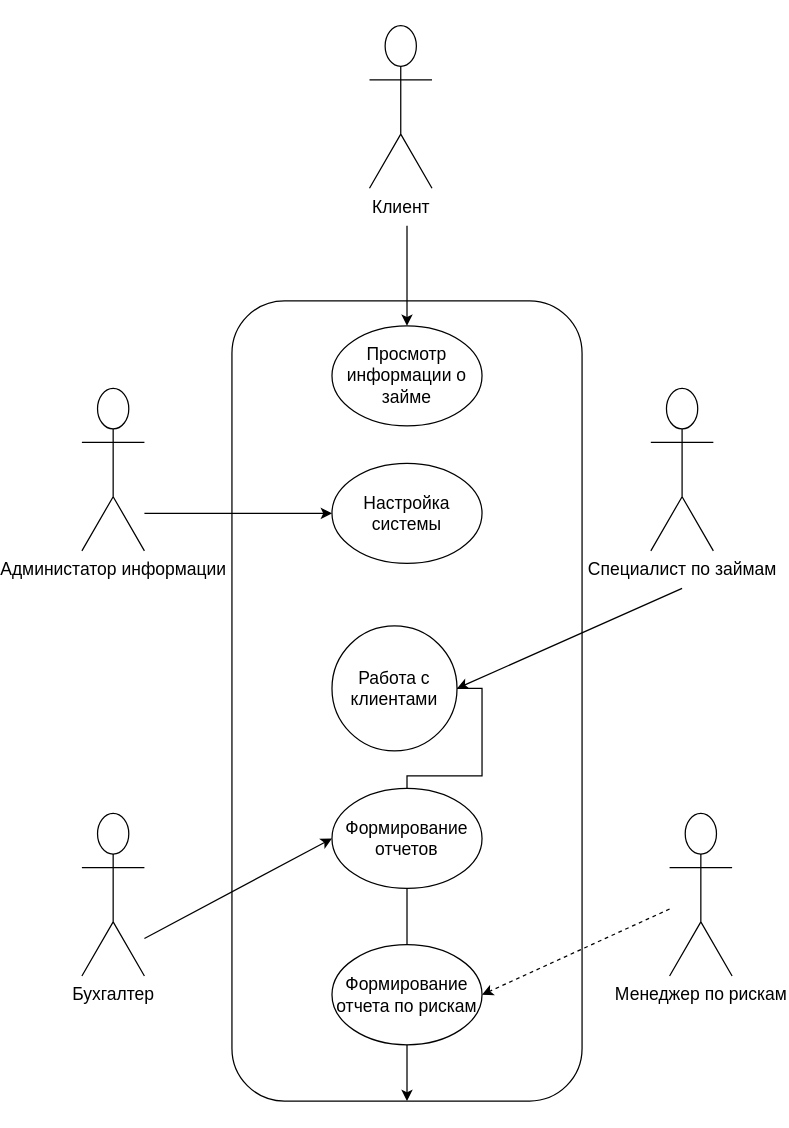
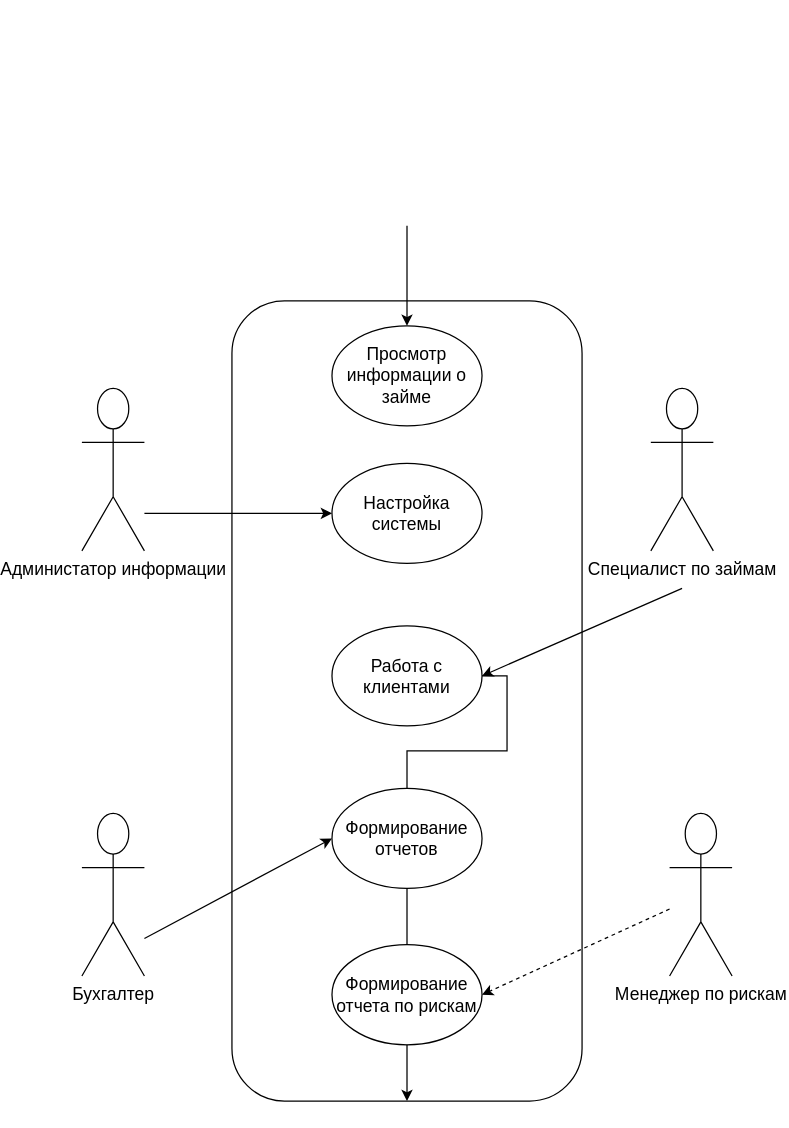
(401, 107) -> none
(394, 688) -> (407, 676)
